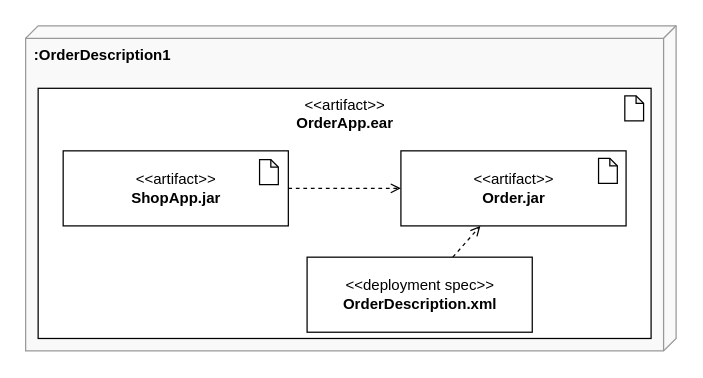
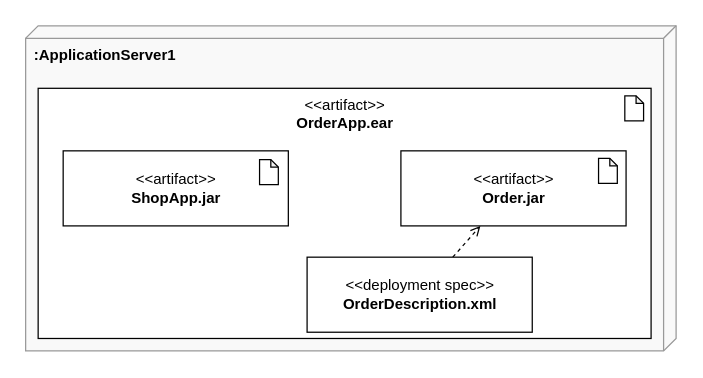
(104, 56) -> (106, 56)
(342, 188) -> none
